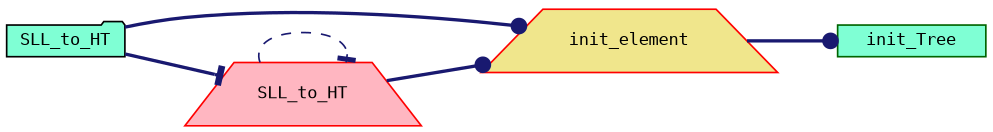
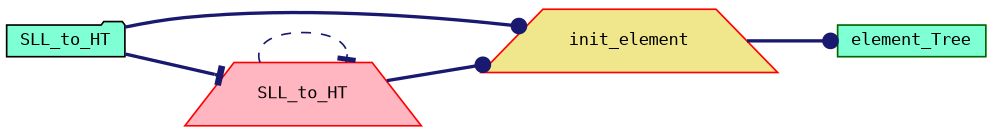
(912, 41) -> (912, 41)
